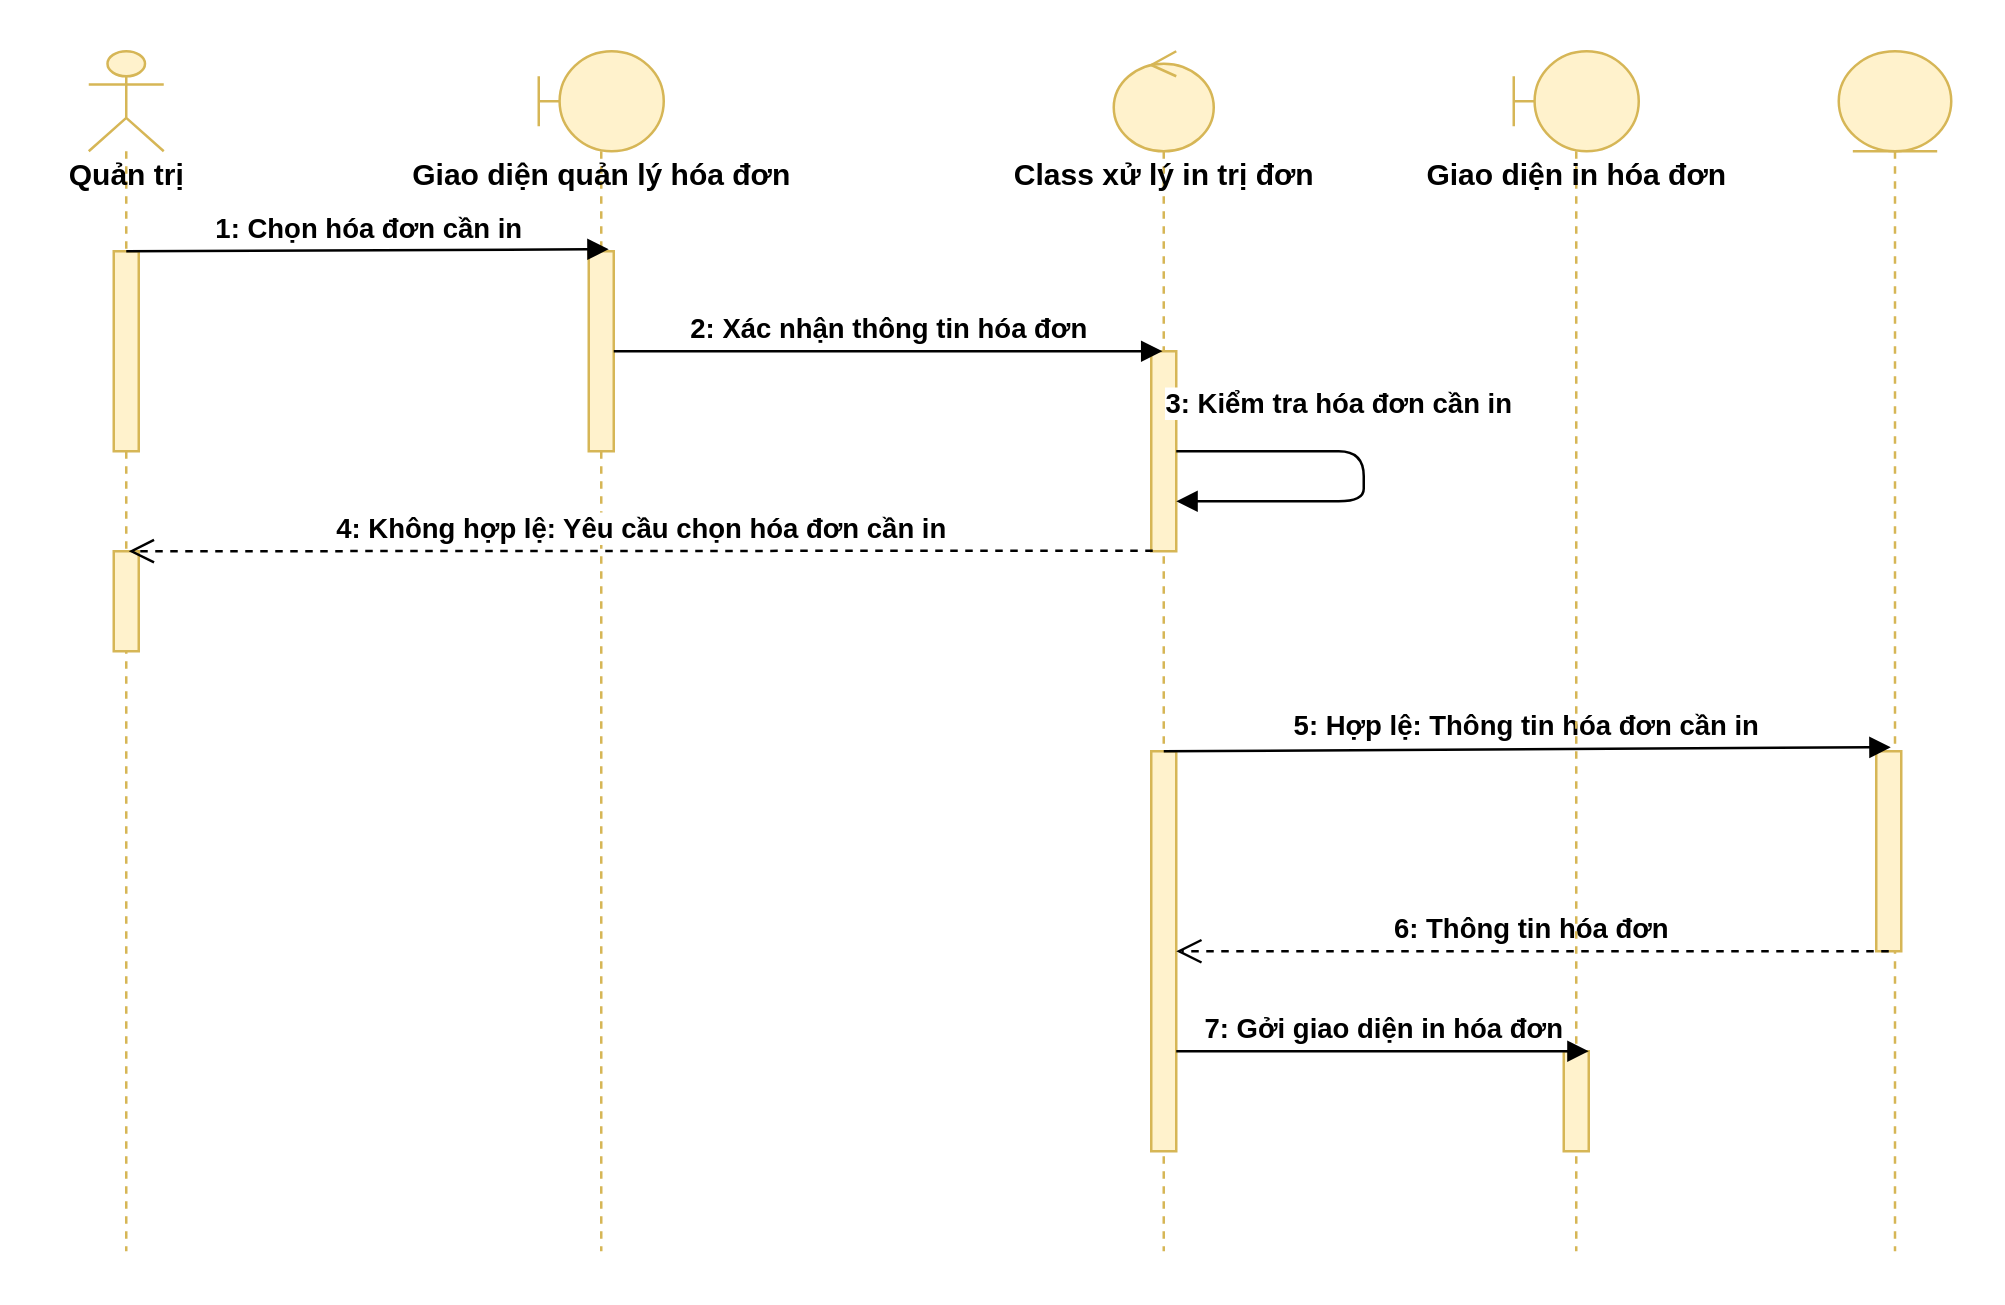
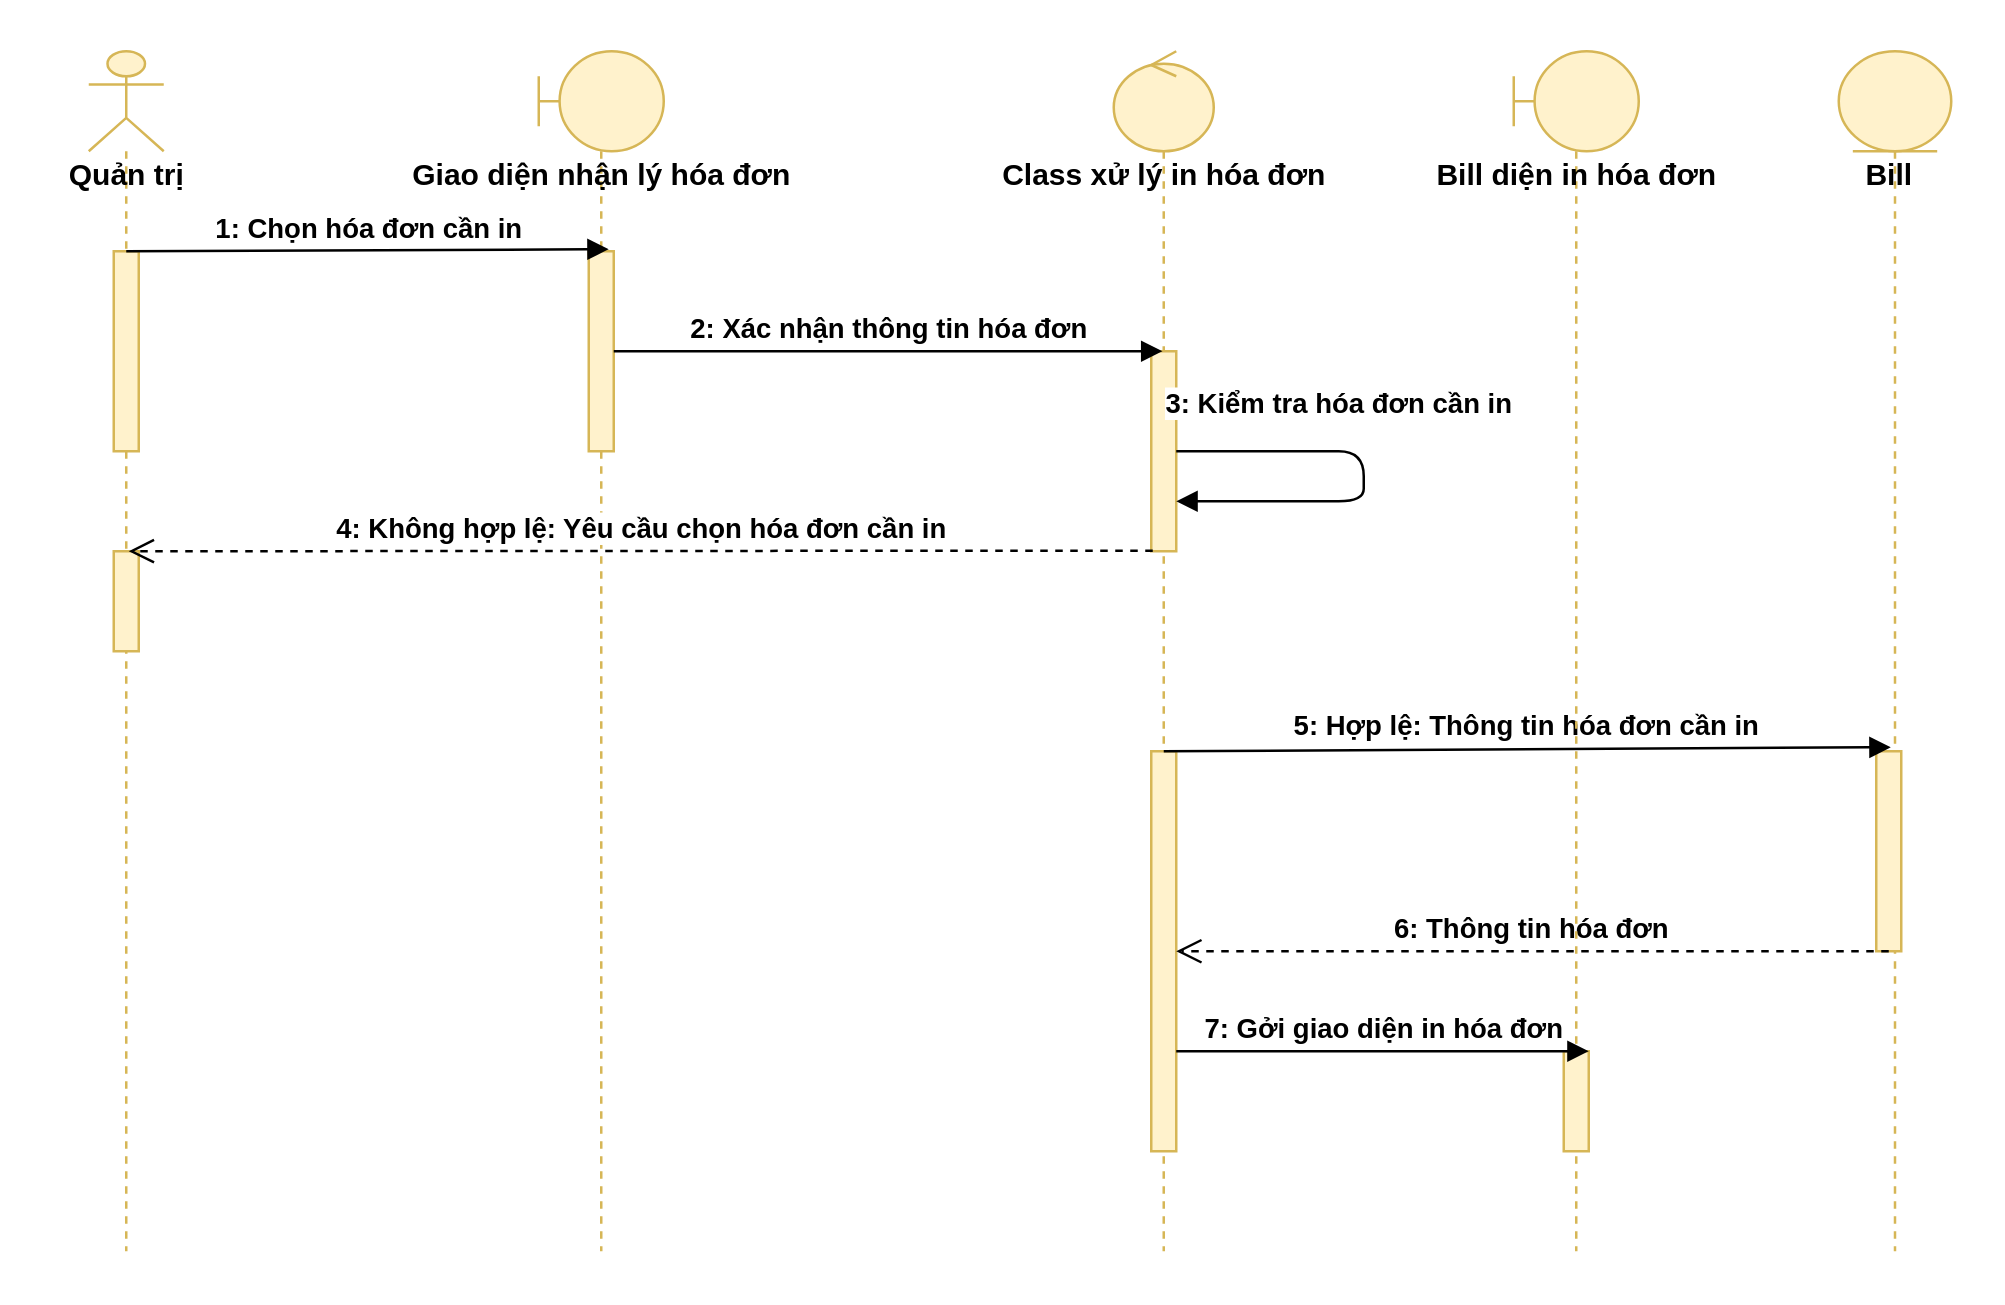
(603, 176) -> (603, 176)
(1165, 176) -> (1165, 176)
(1578, 176) -> (1578, 176)
none -> (1889, 176)
